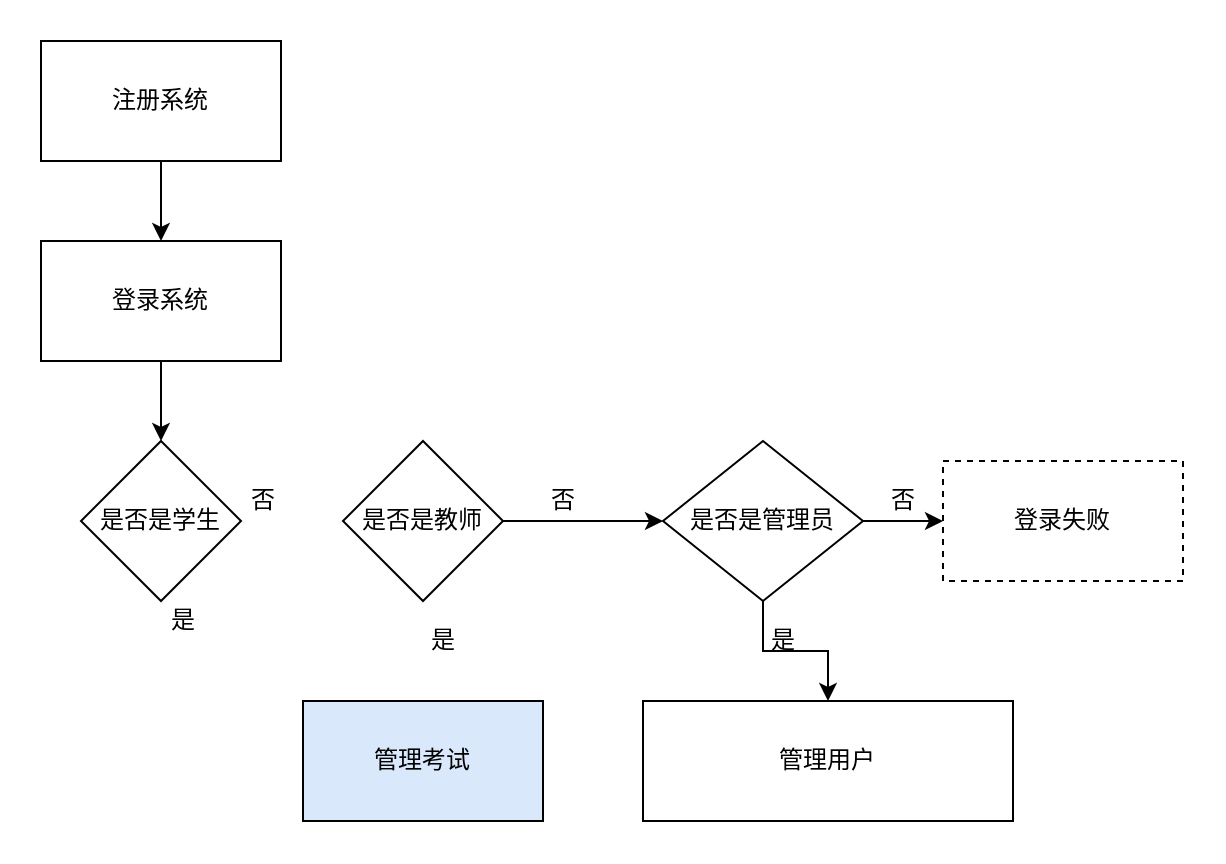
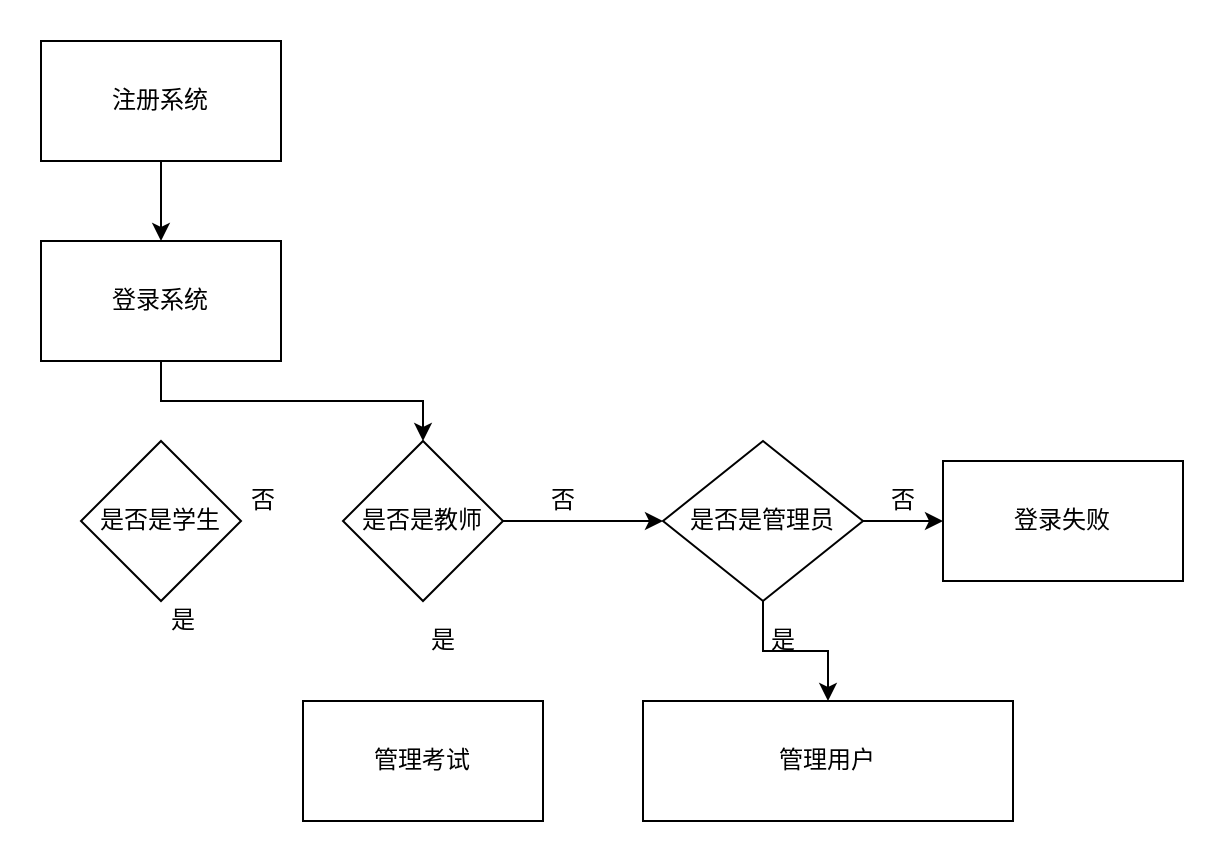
(161, 413) -> (304, 401)
(1063, 521) -> (1063, 521)
(423, 761) -> (423, 761)
